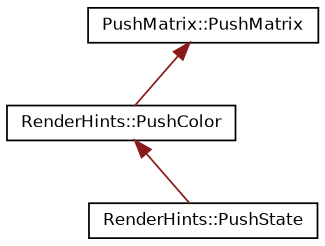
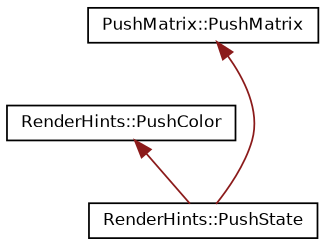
(156, 81) -> (254, 132)
